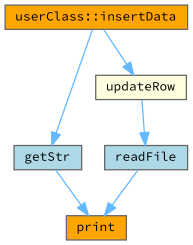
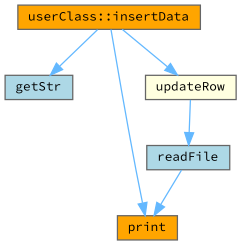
(68, 188) -> (126, 116)
